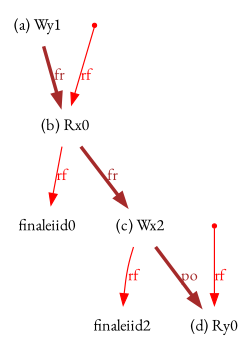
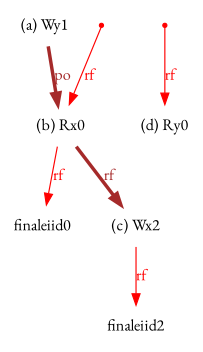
(60, 76) -> (63, 76)
(113, 176) -> (110, 176)
(174, 271) -> none
